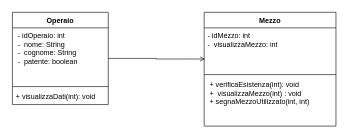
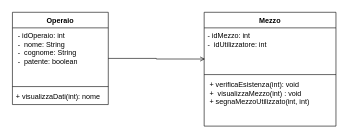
(231, 36) -> (231, 36)
(62, 97) -> (63, 97)
